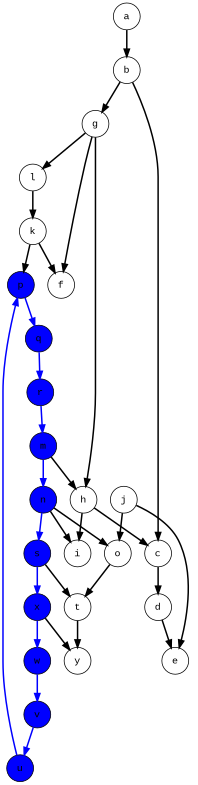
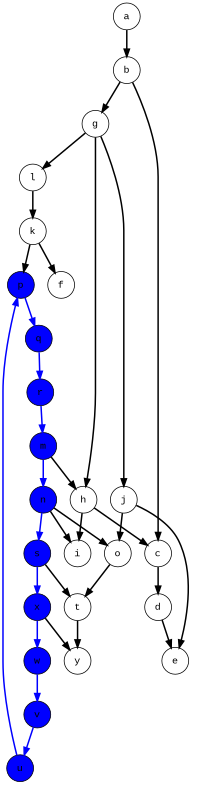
(77, 200) -> (124, 306)
